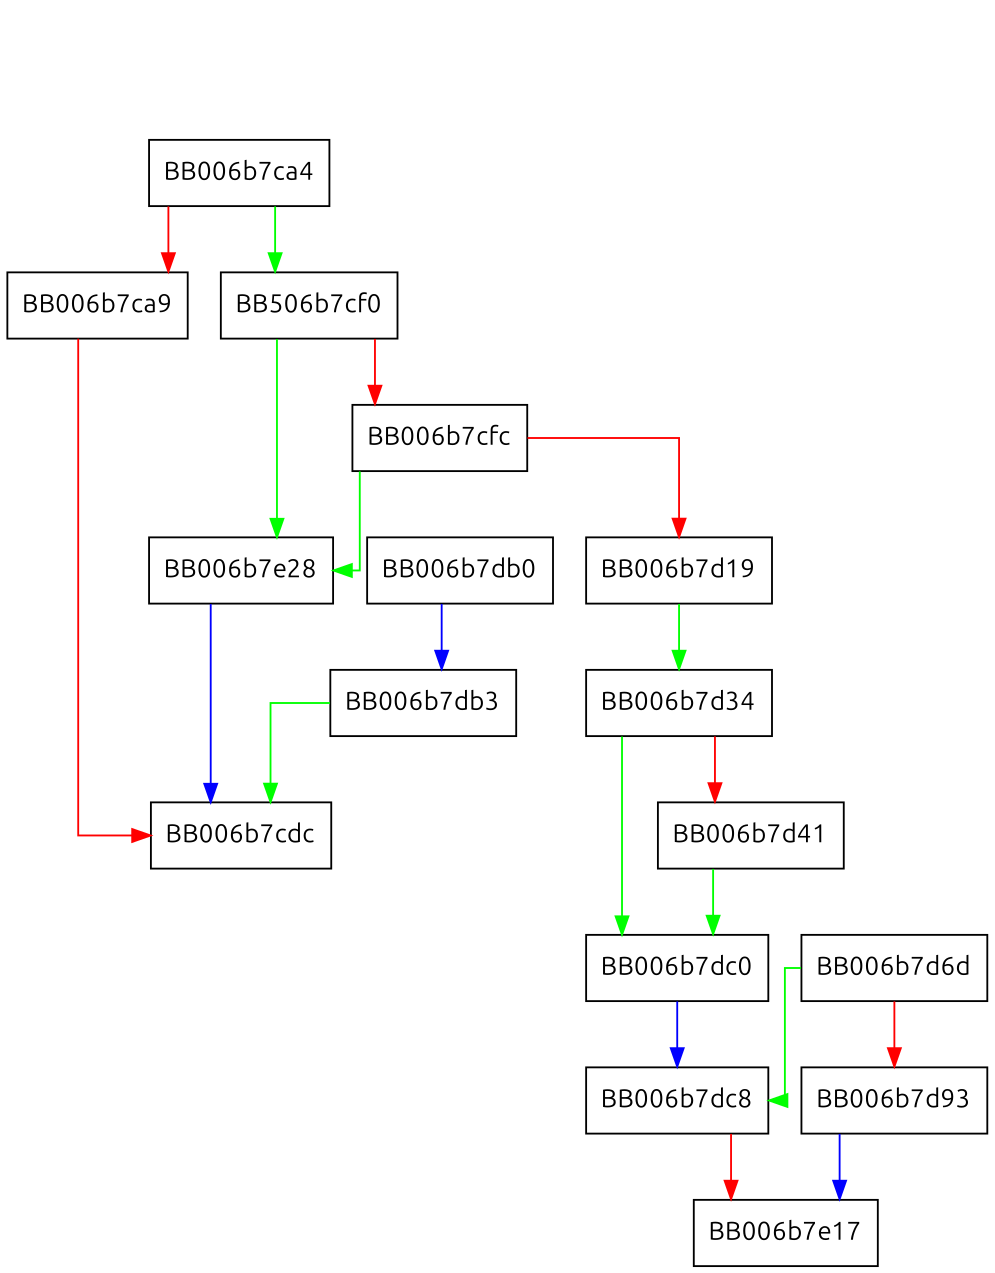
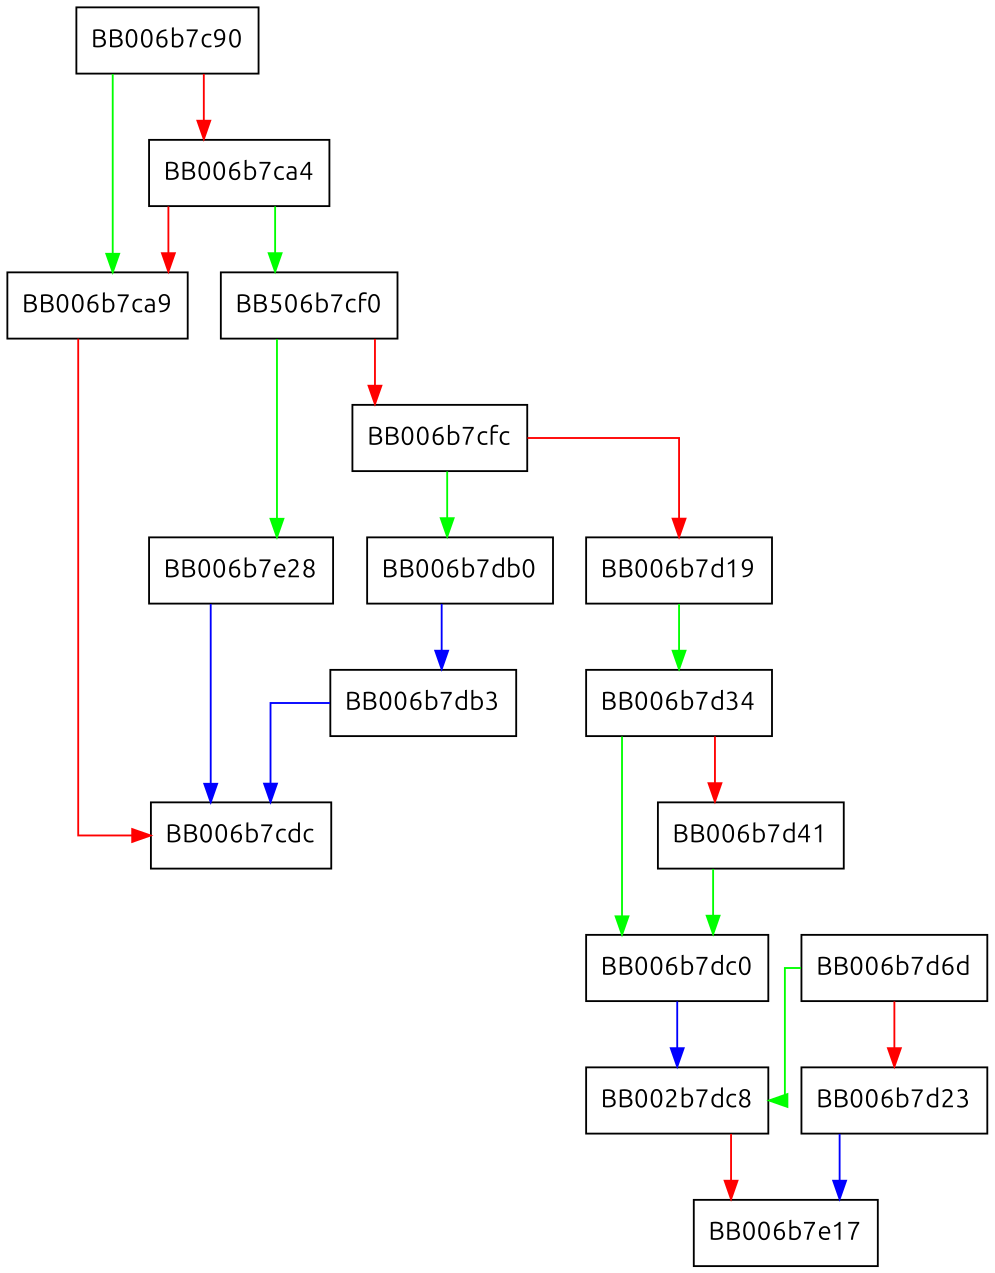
none -> (167, 40)
(360, 525) -> (447, 495)
(271, 714) -> (271, 714)
(677, 1100) -> (677, 1100)
(894, 1100) -> (894, 1100)
